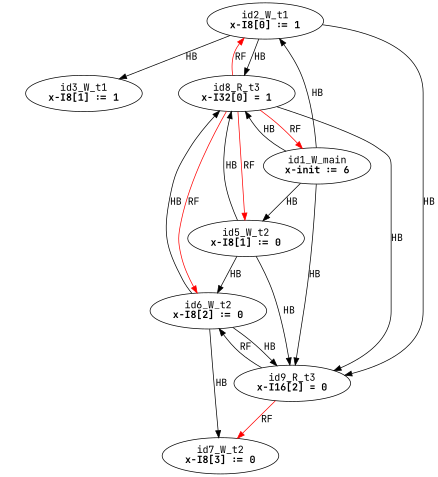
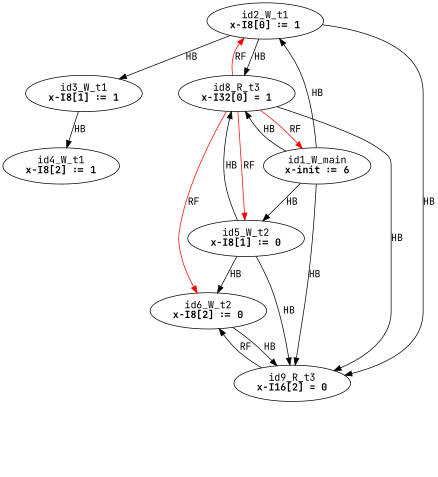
none -> (61, 166)
(169, 201) -> none
(220, 456) -> none
